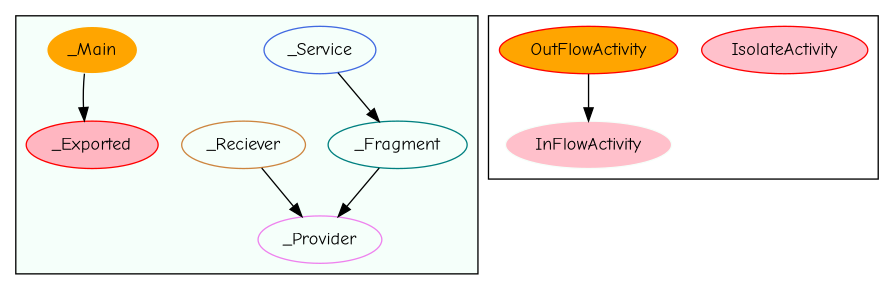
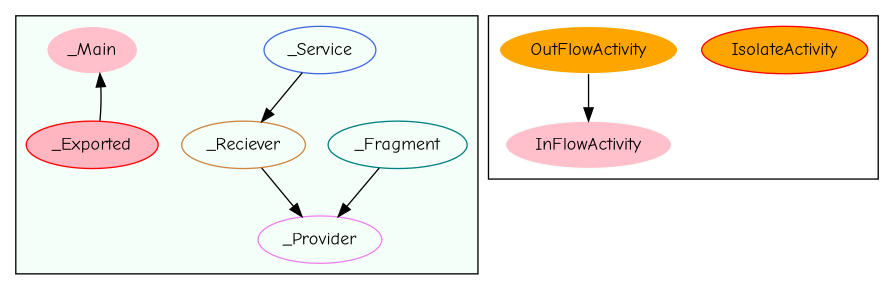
(92, 50) -> (92, 50)
(589, 50) -> (589, 50)
(785, 50) -> (785, 50)
(83, 91) -> (101, 104)
(354, 92) -> (286, 92)
